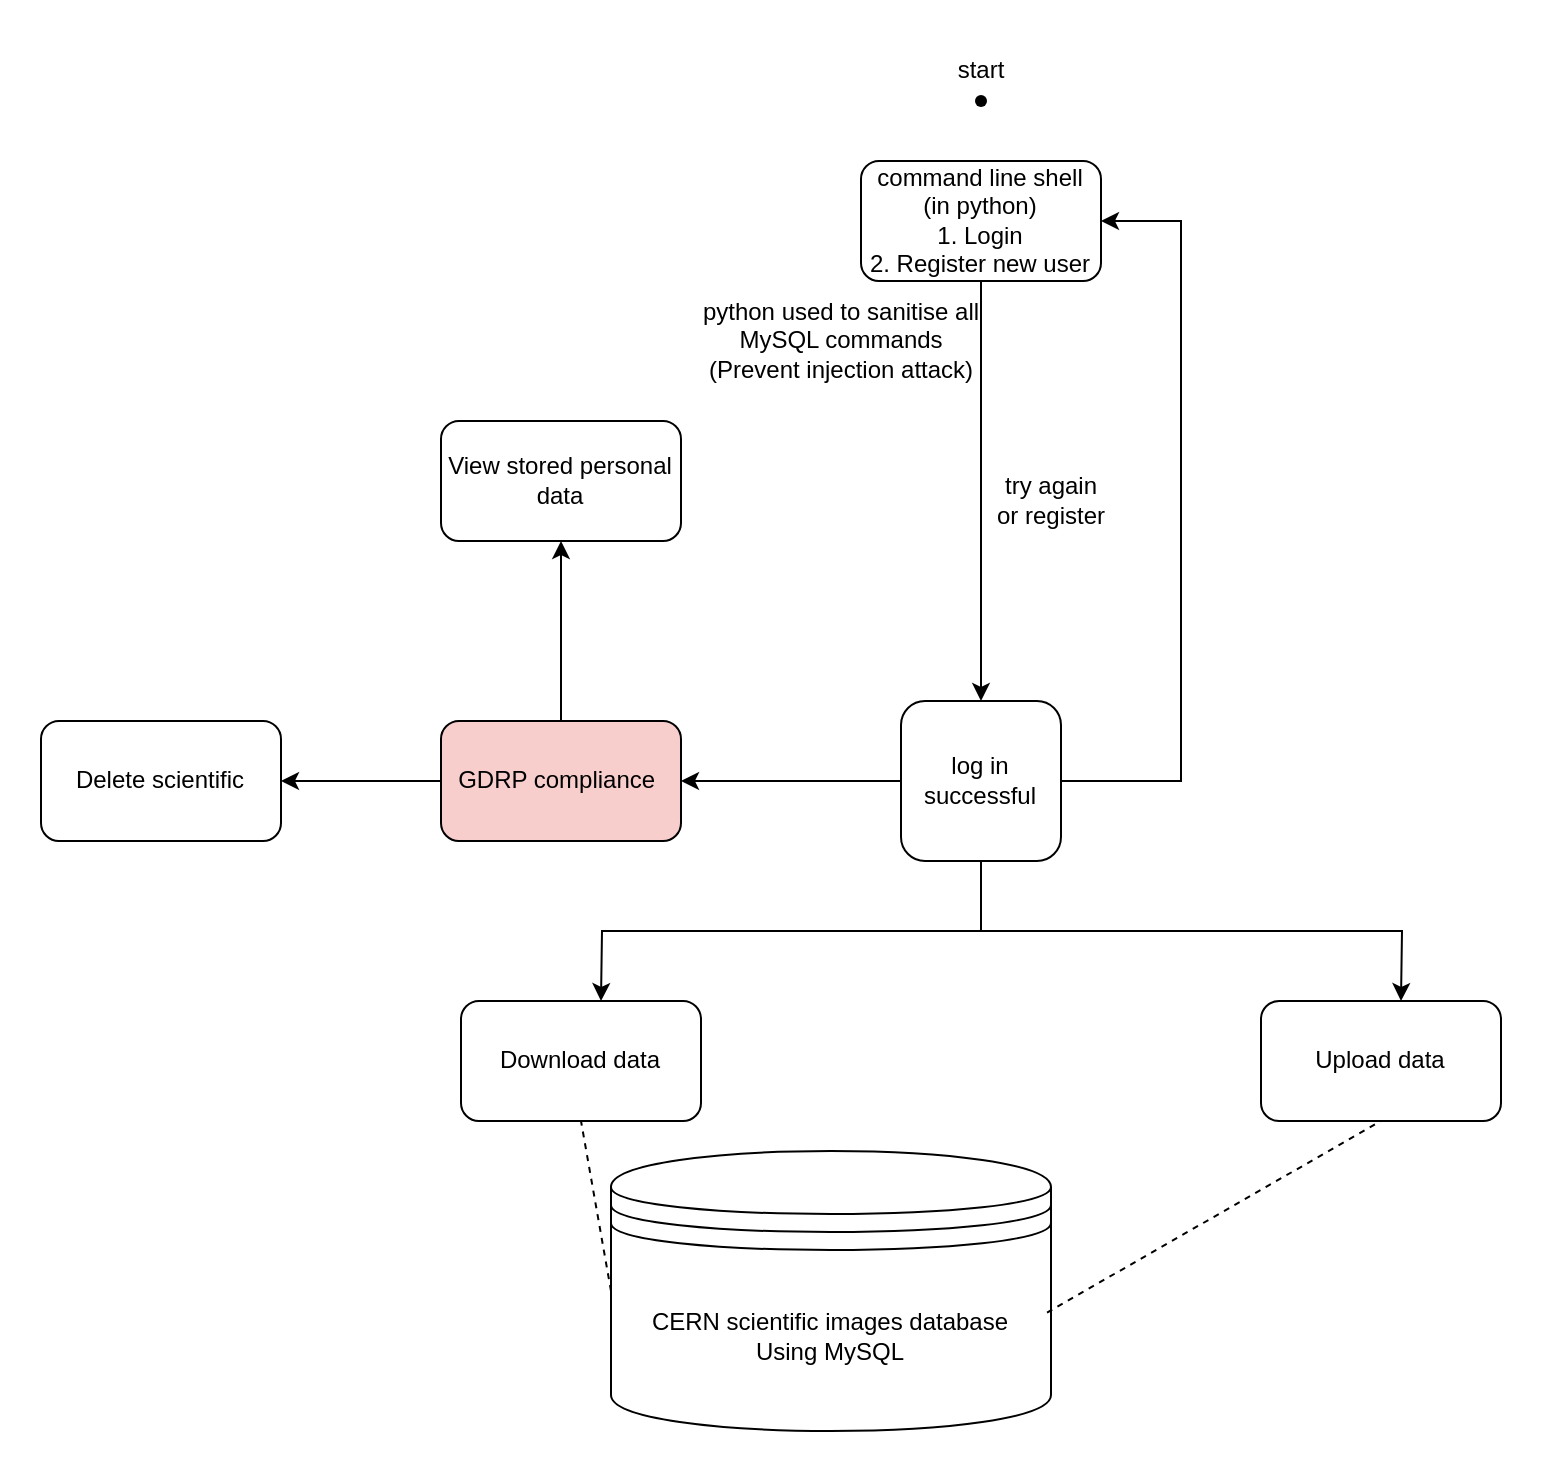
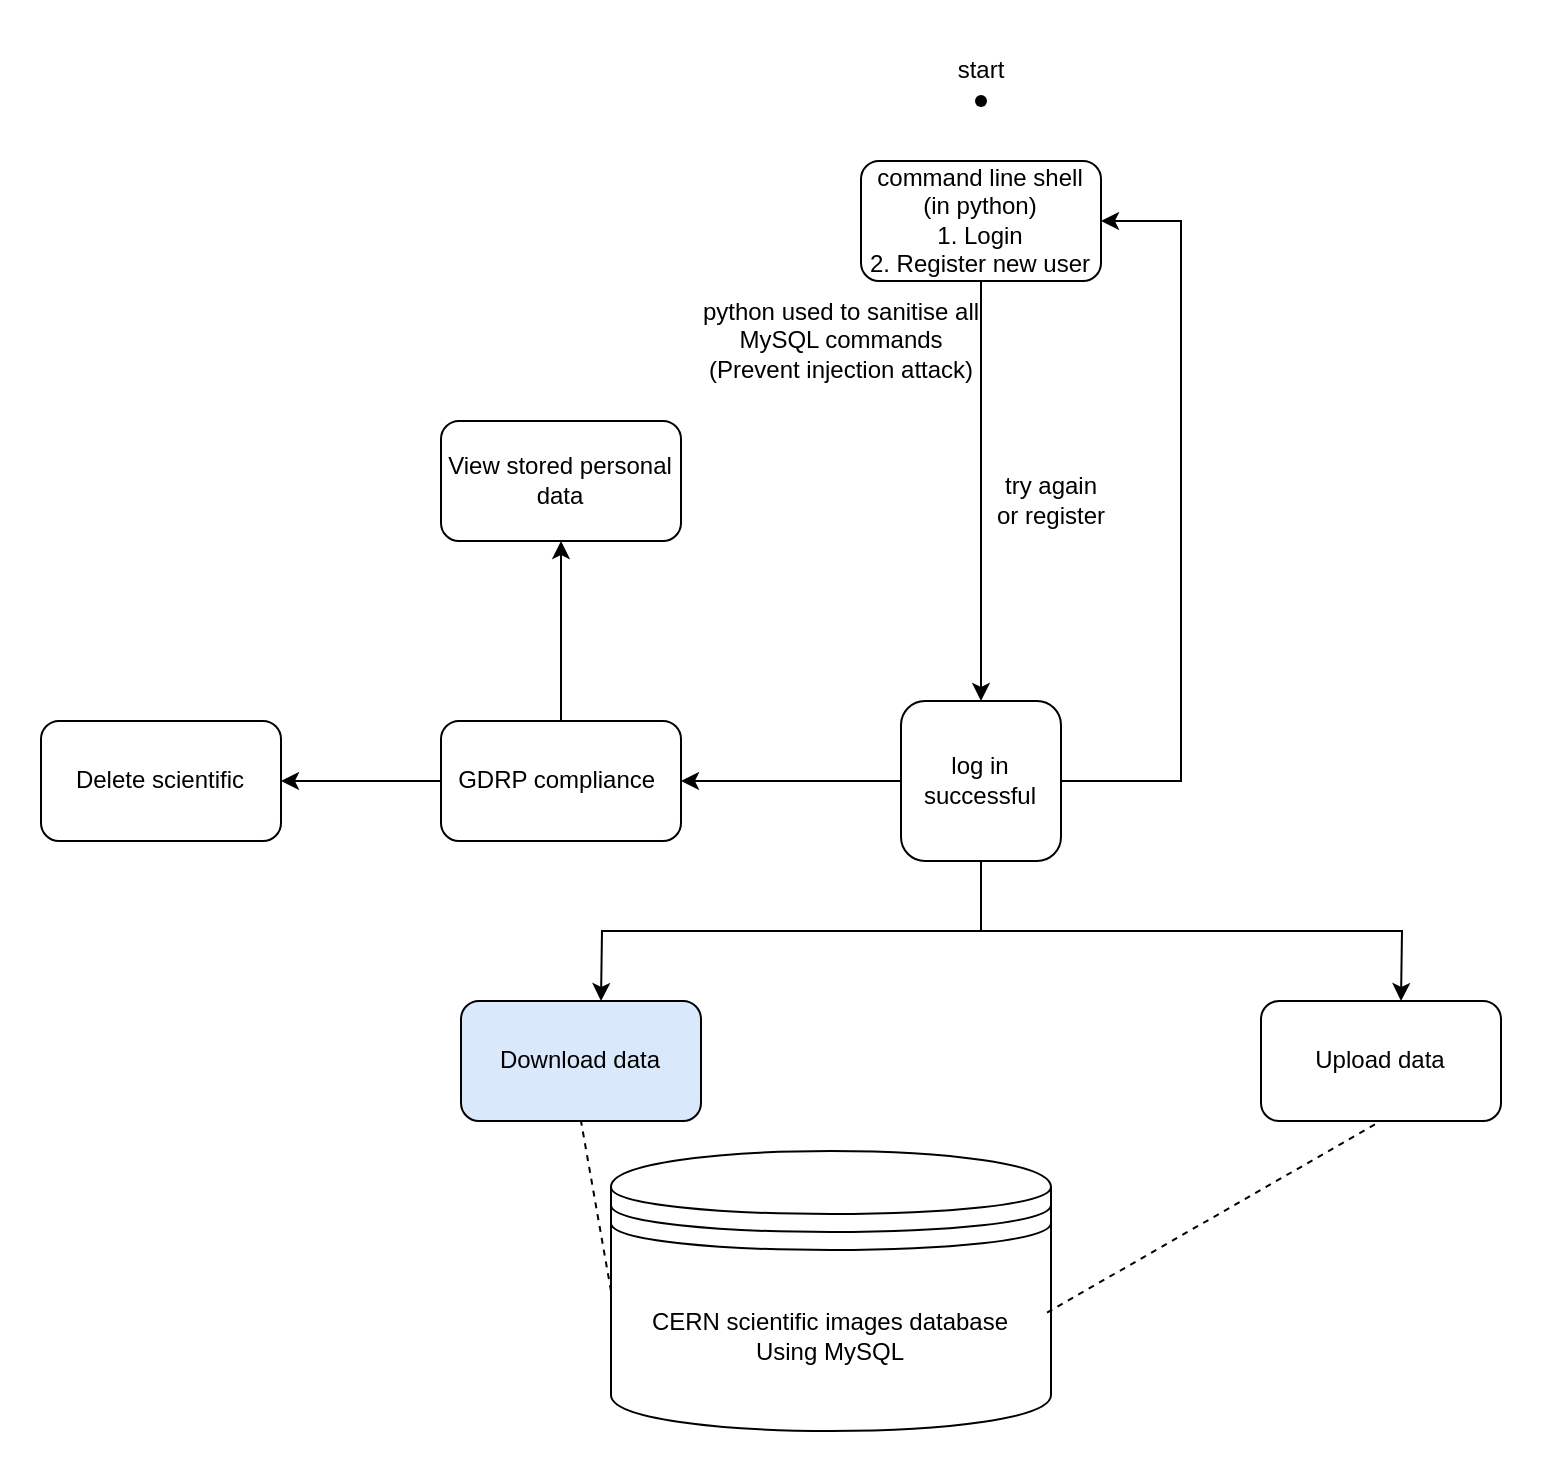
(561, 781) -> (561, 781)
(581, 1061) -> (581, 1061)
